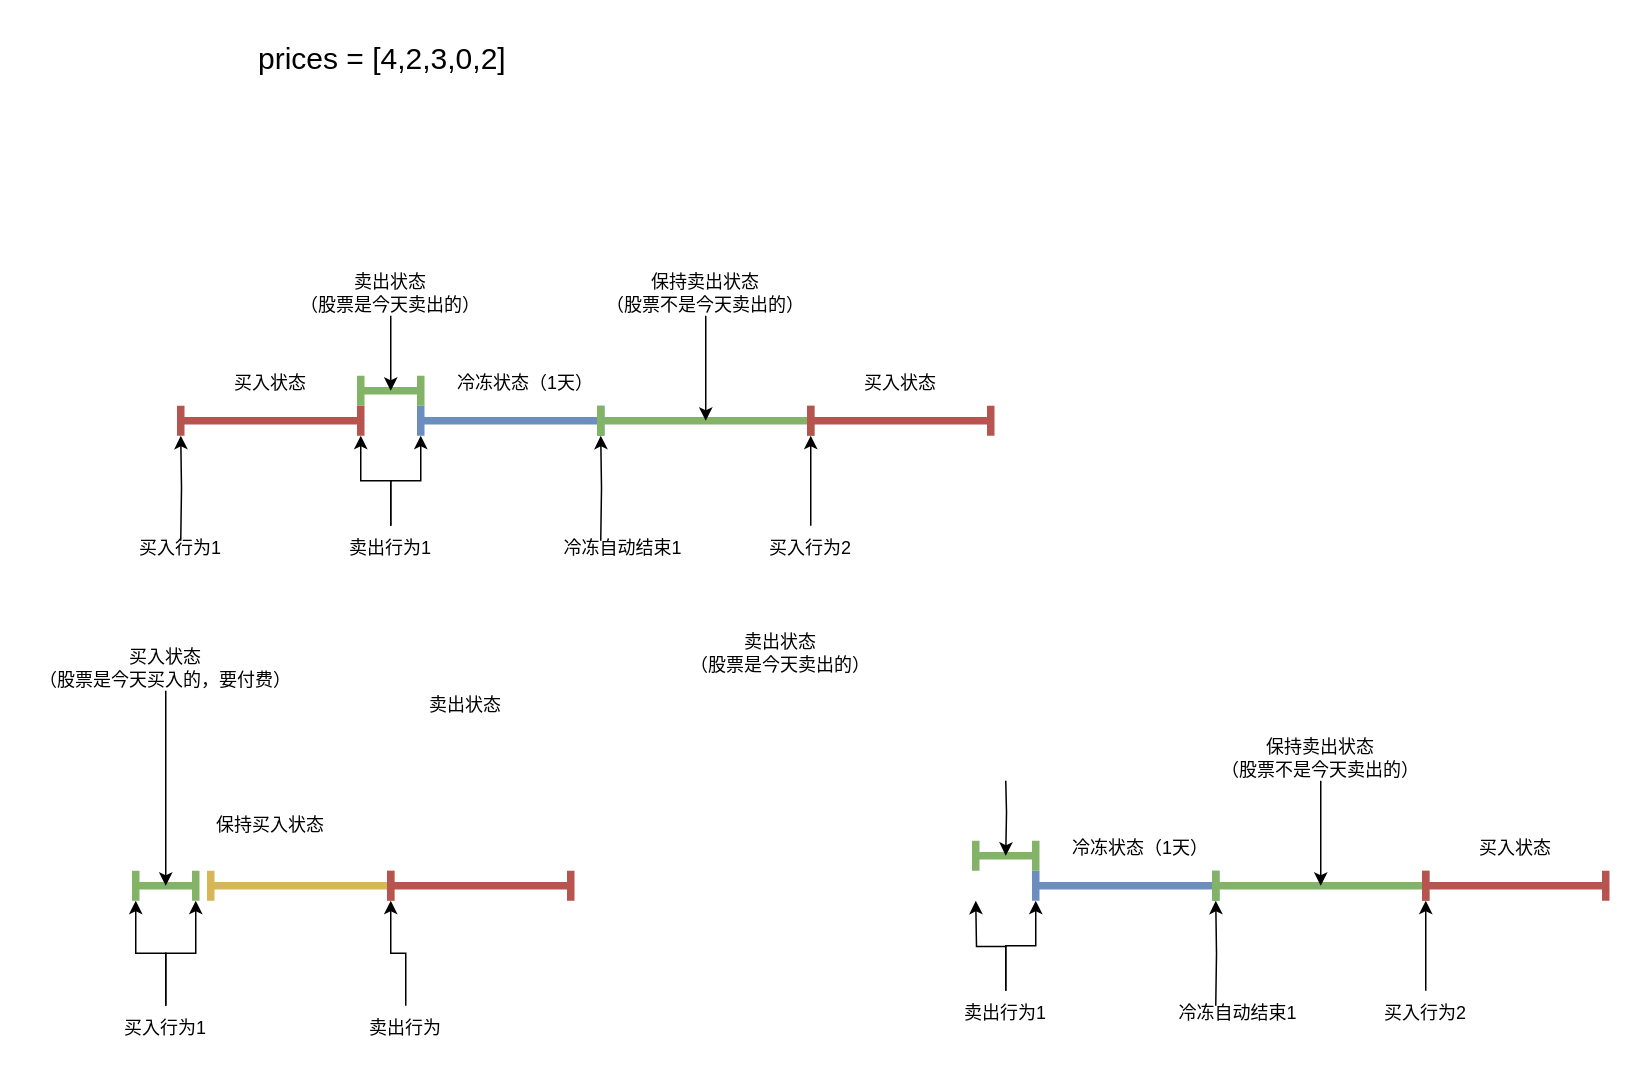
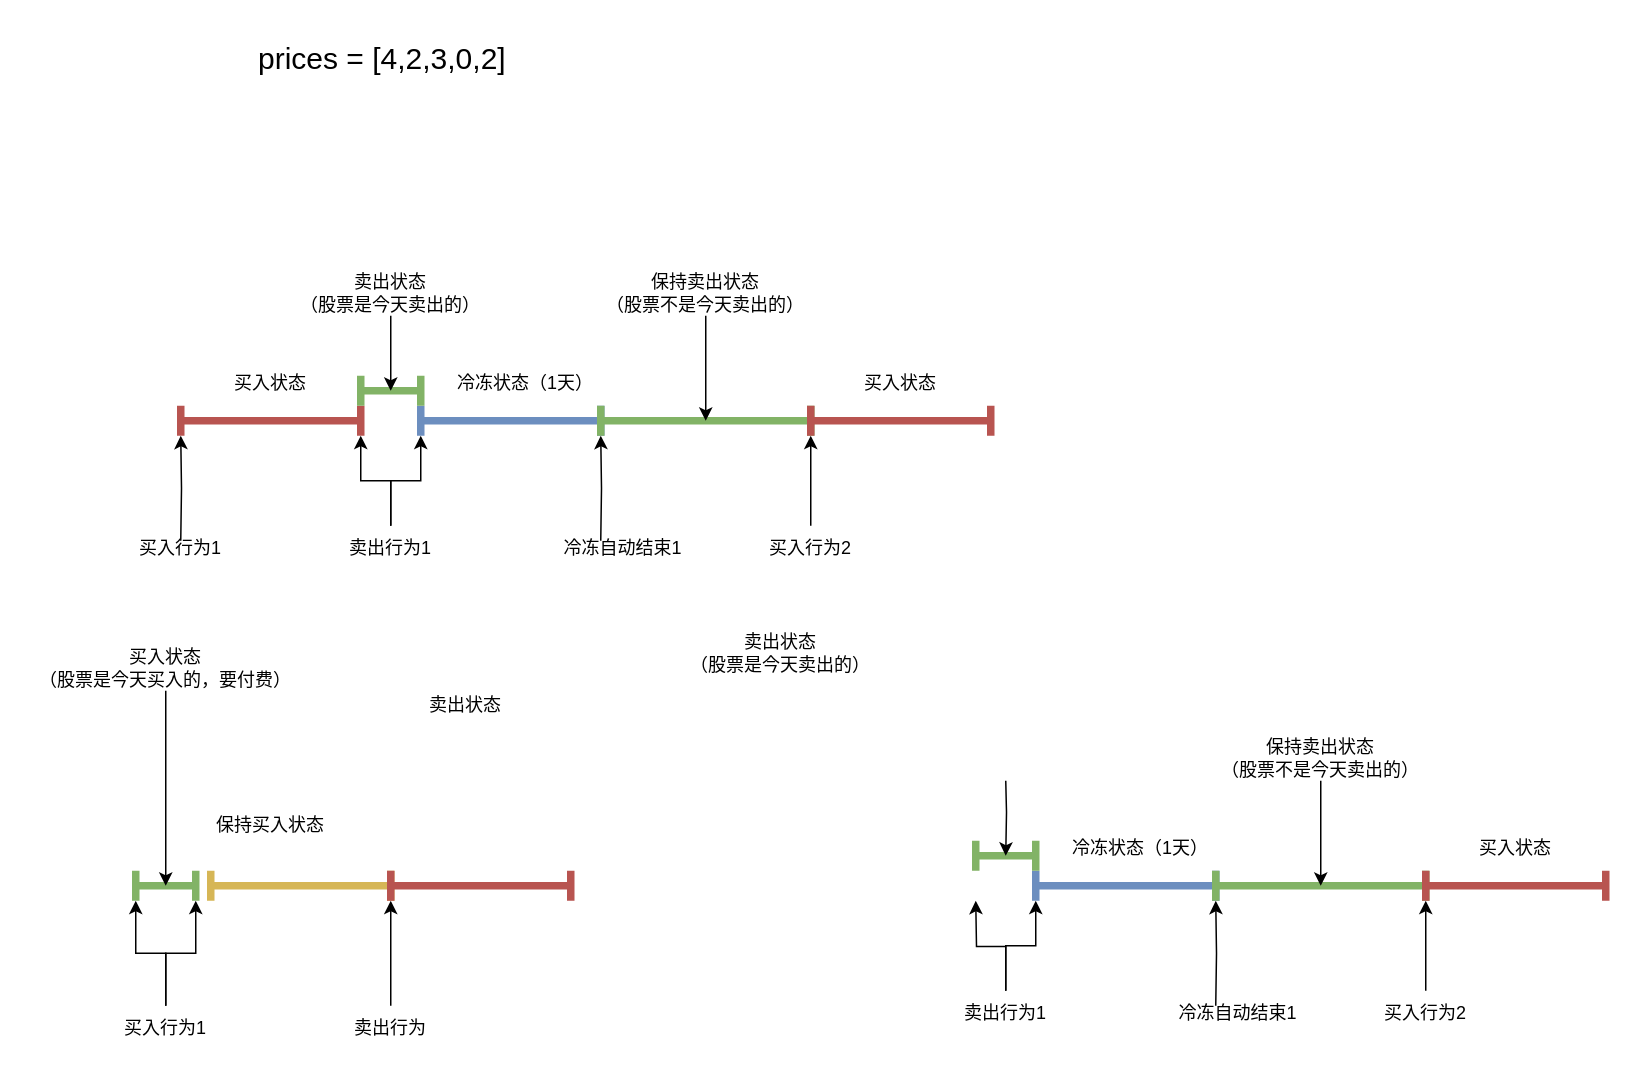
(406, 1028) -> (391, 1028)
